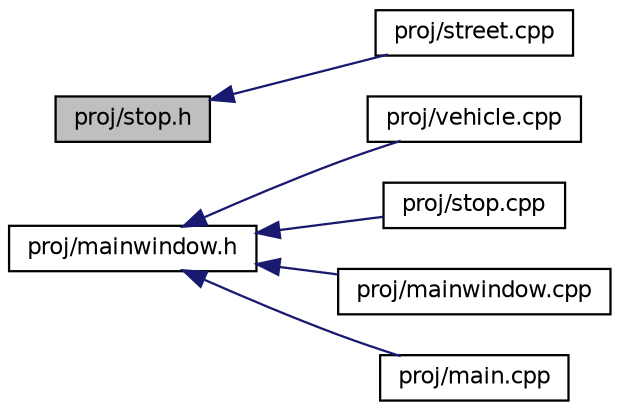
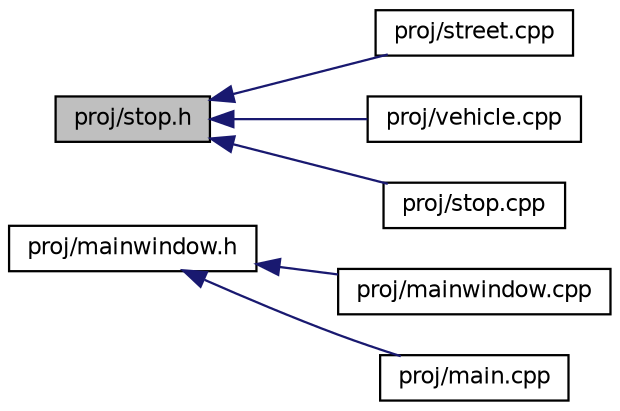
(302, 176) -> (301, 119)
(331, 223) -> (310, 164)
